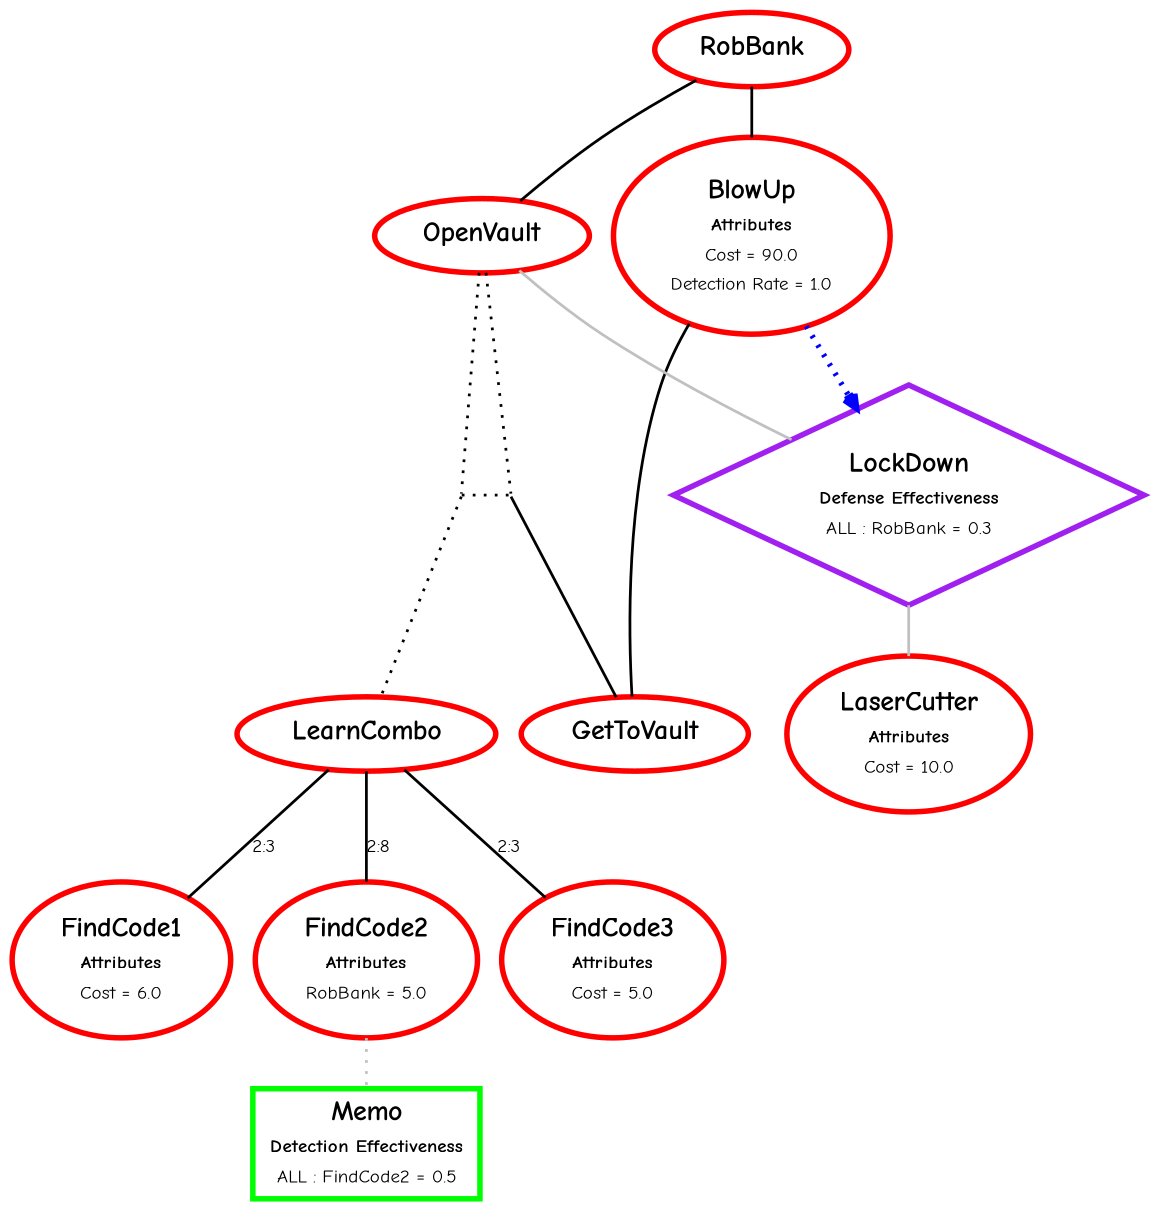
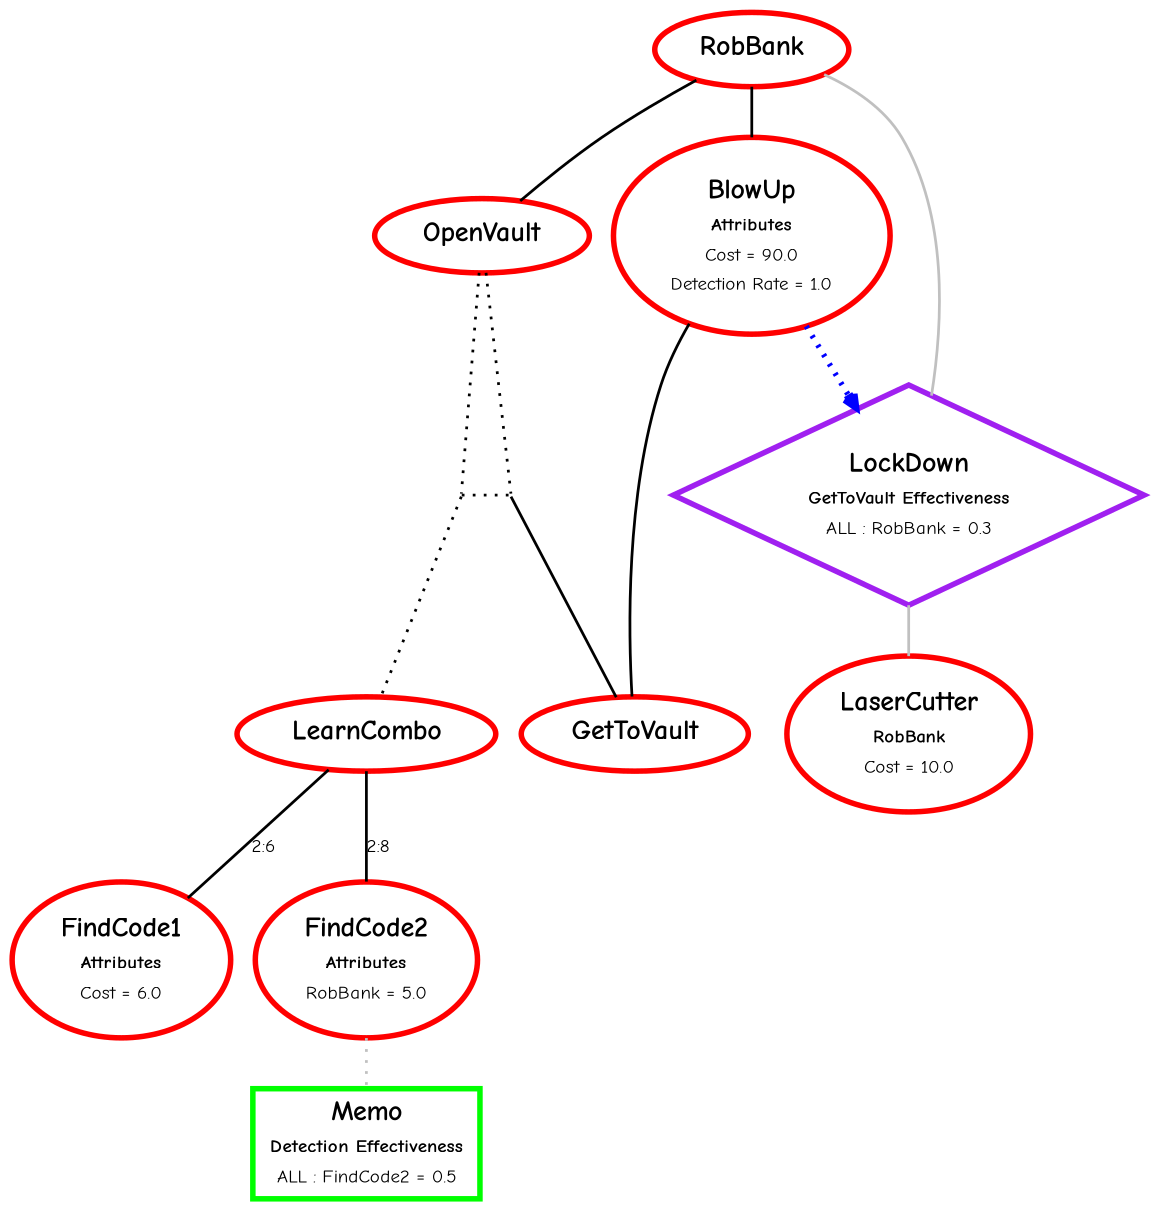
(650, 364) -> (930, 214)
(909, 498) -> (909, 498)
(909, 737) -> (909, 737)
(264, 847) -> (264, 847)
(613, 960) -> none
